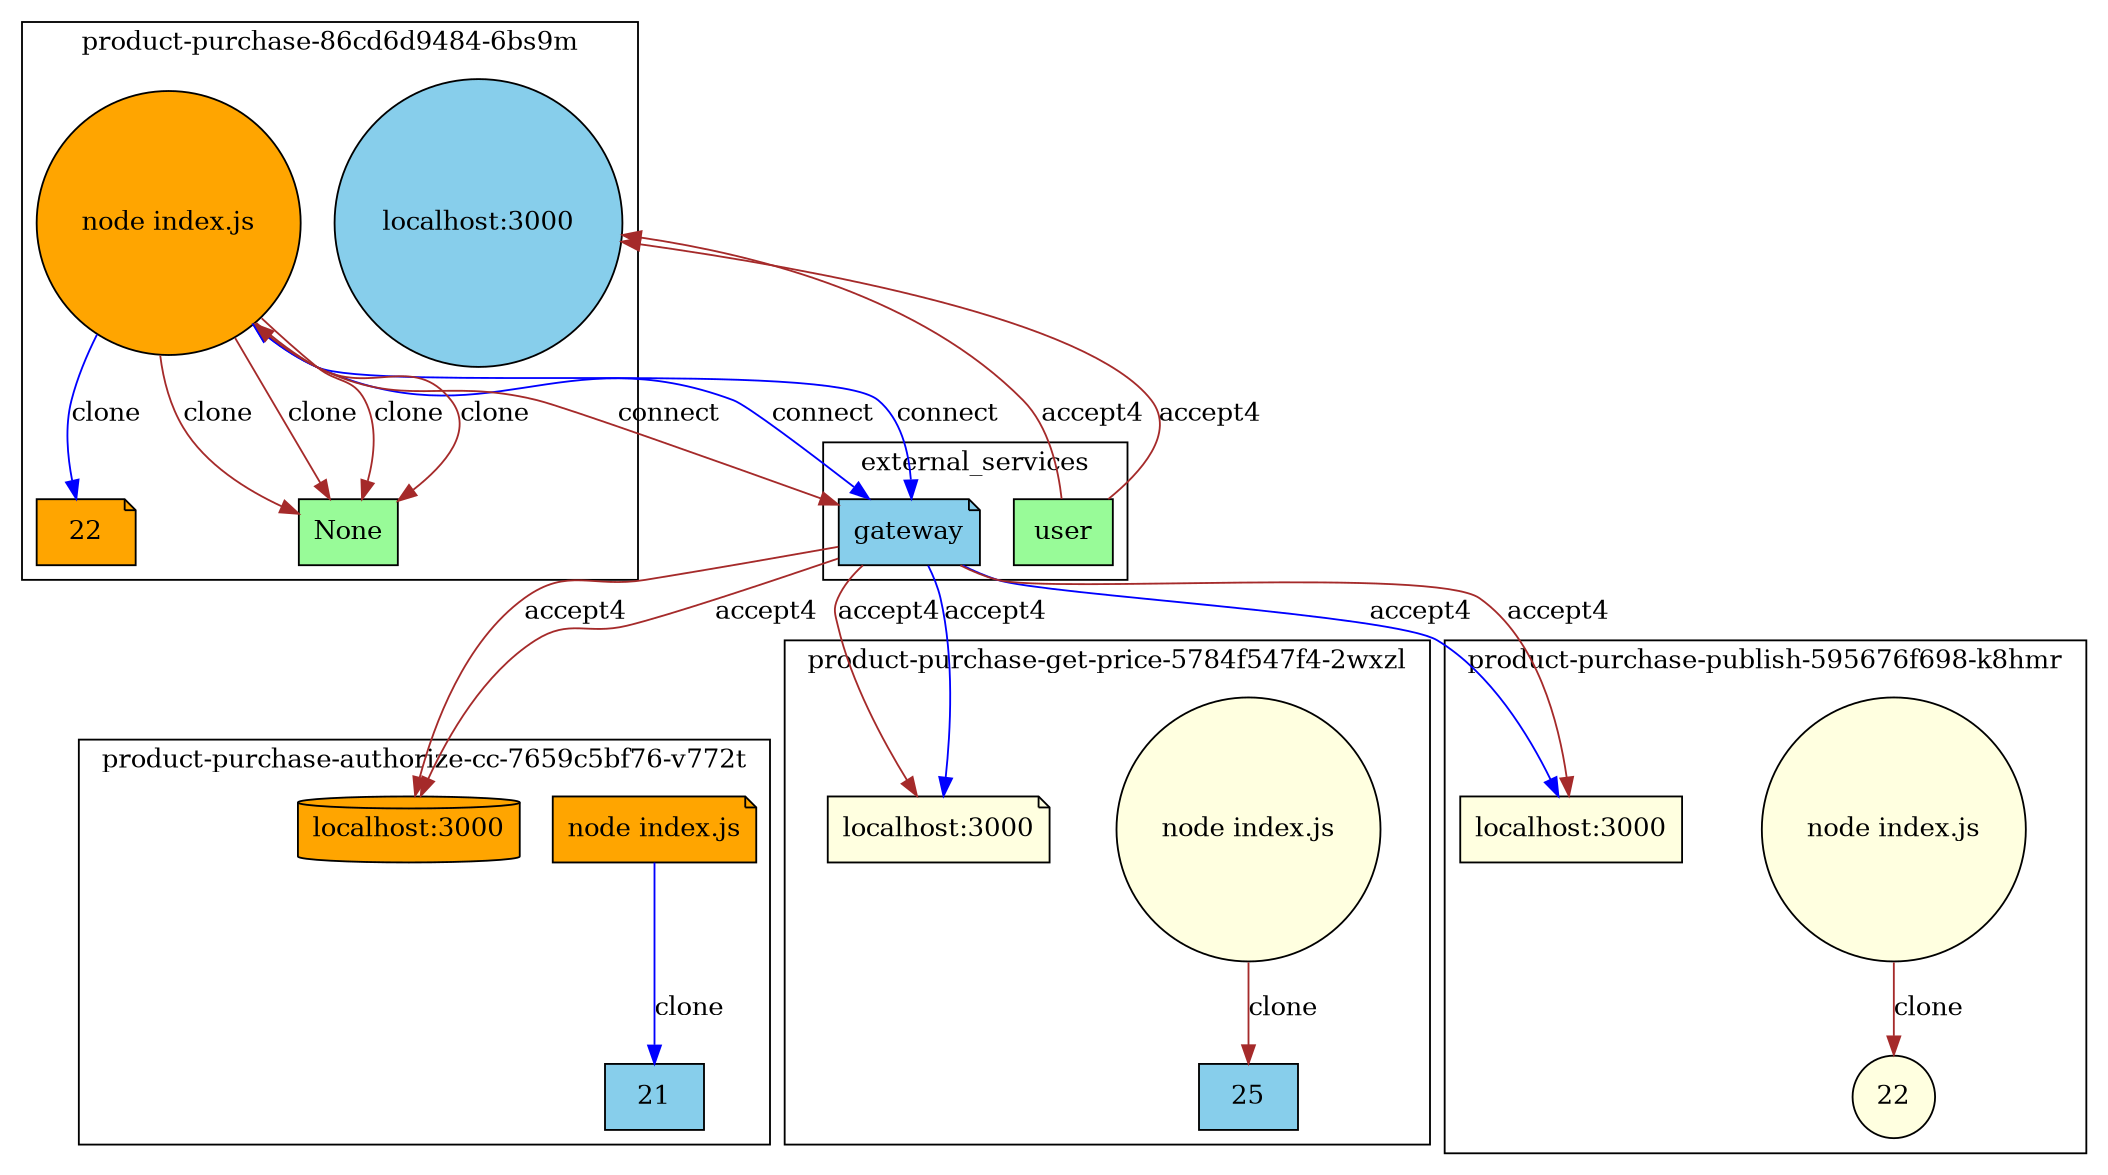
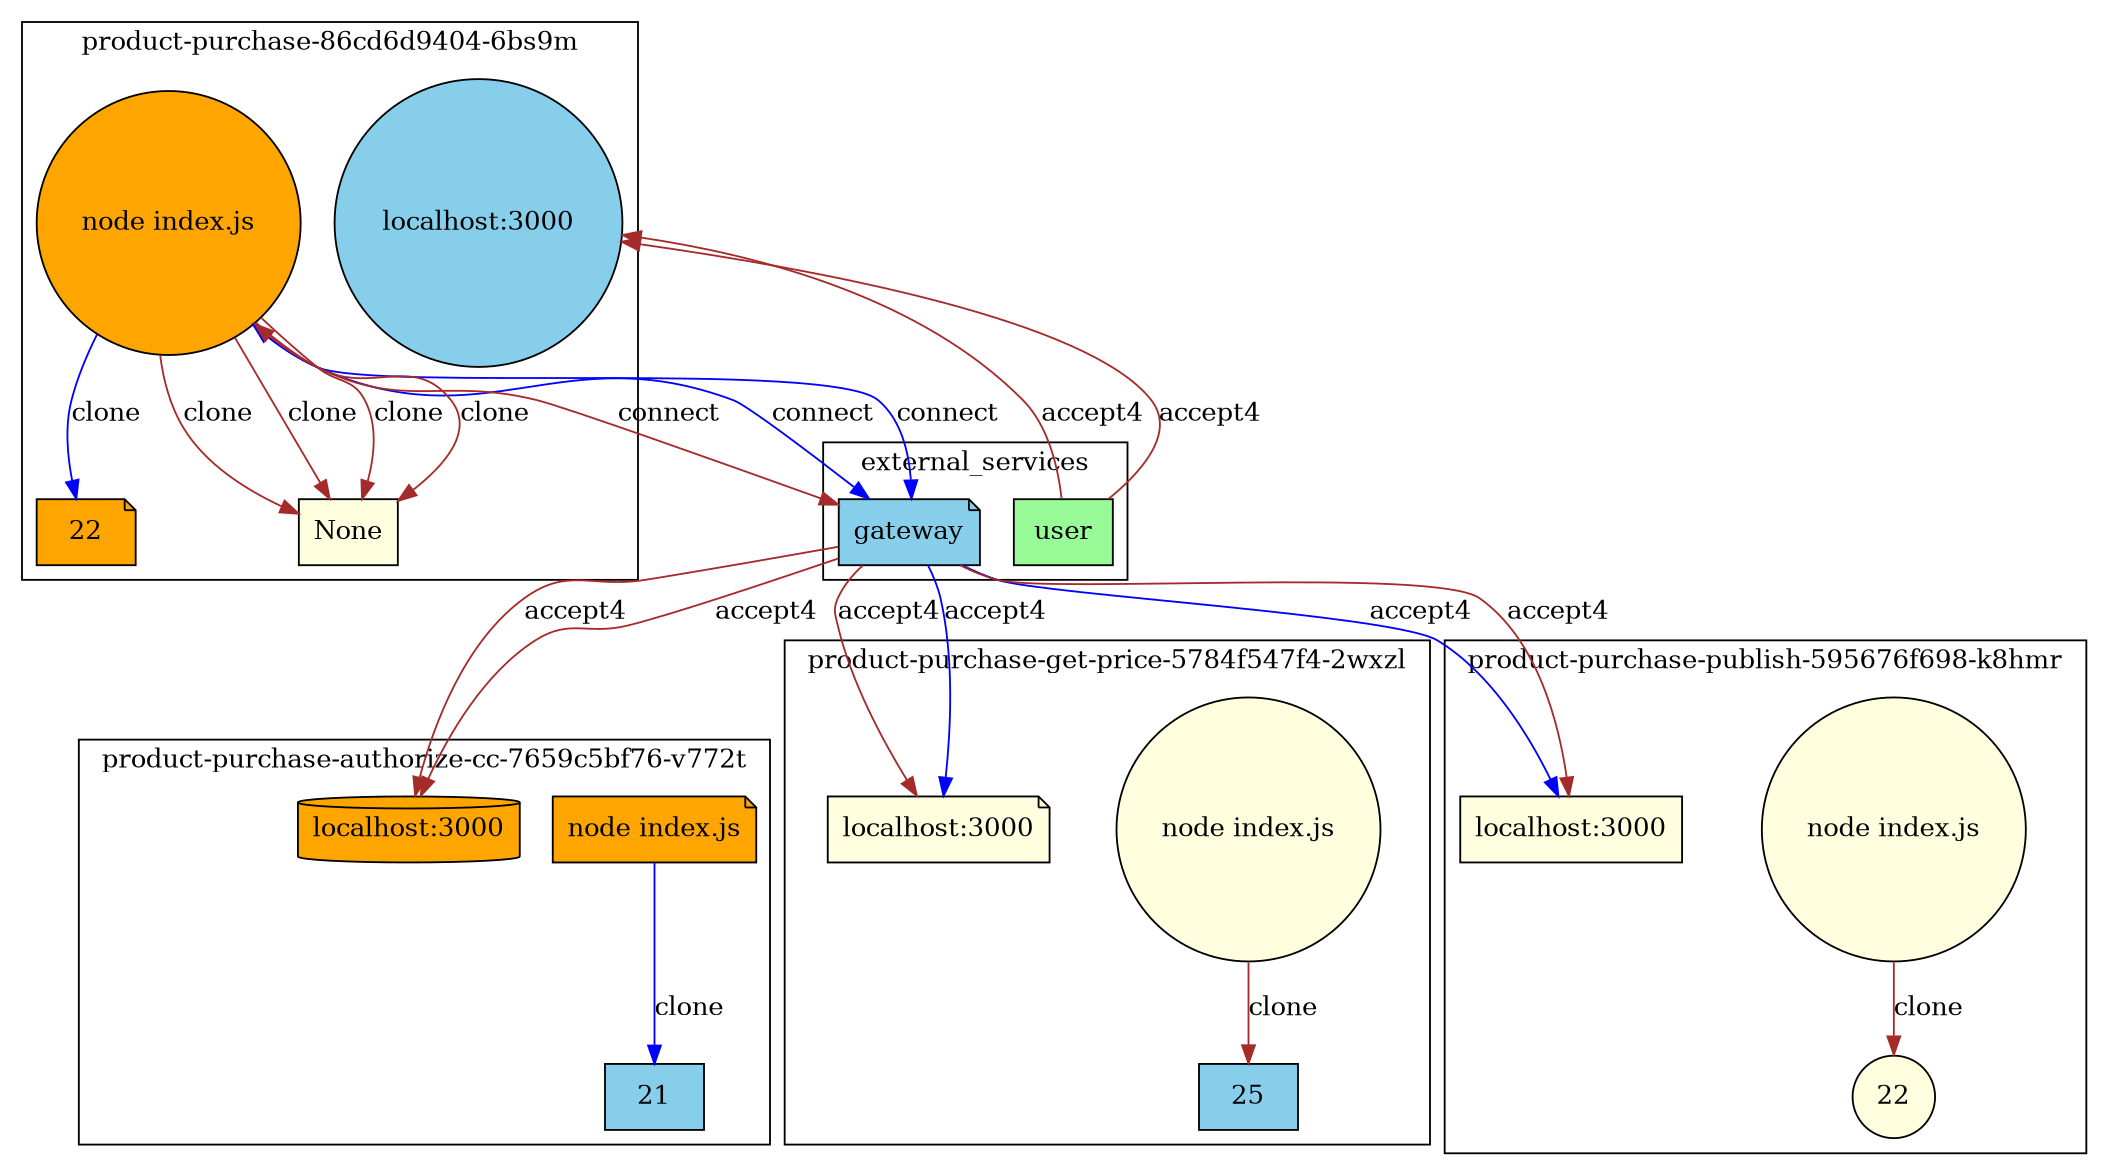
(330, 43) -> (330, 43)
(348, 532) -> (348, 532)
